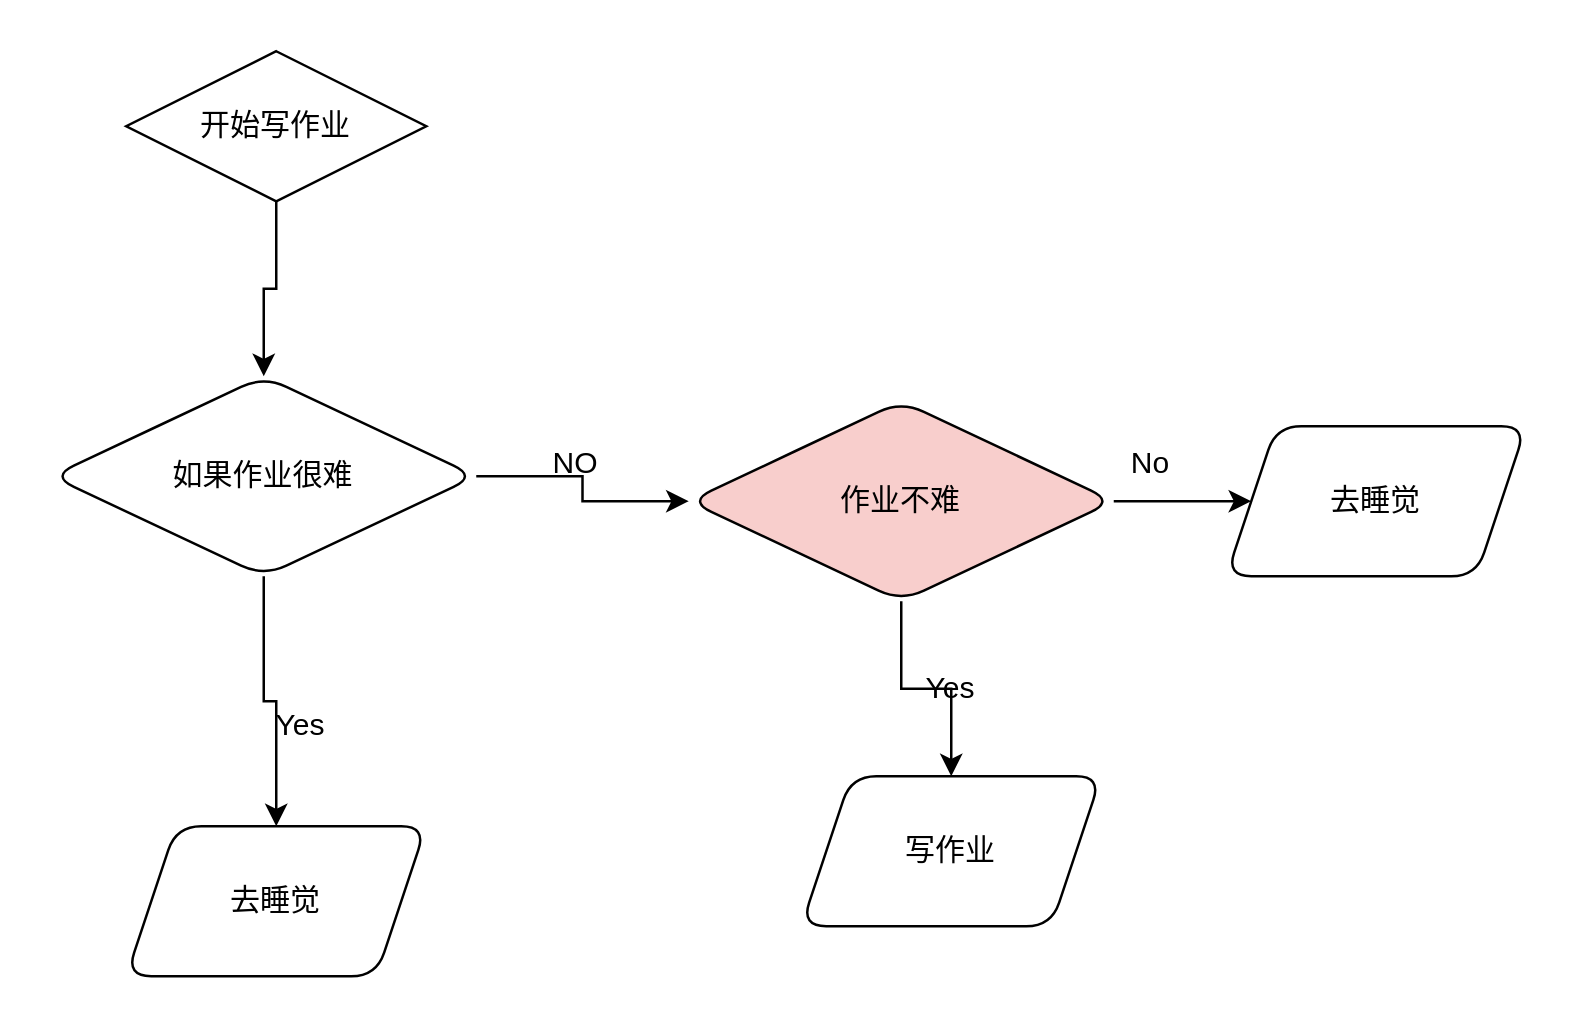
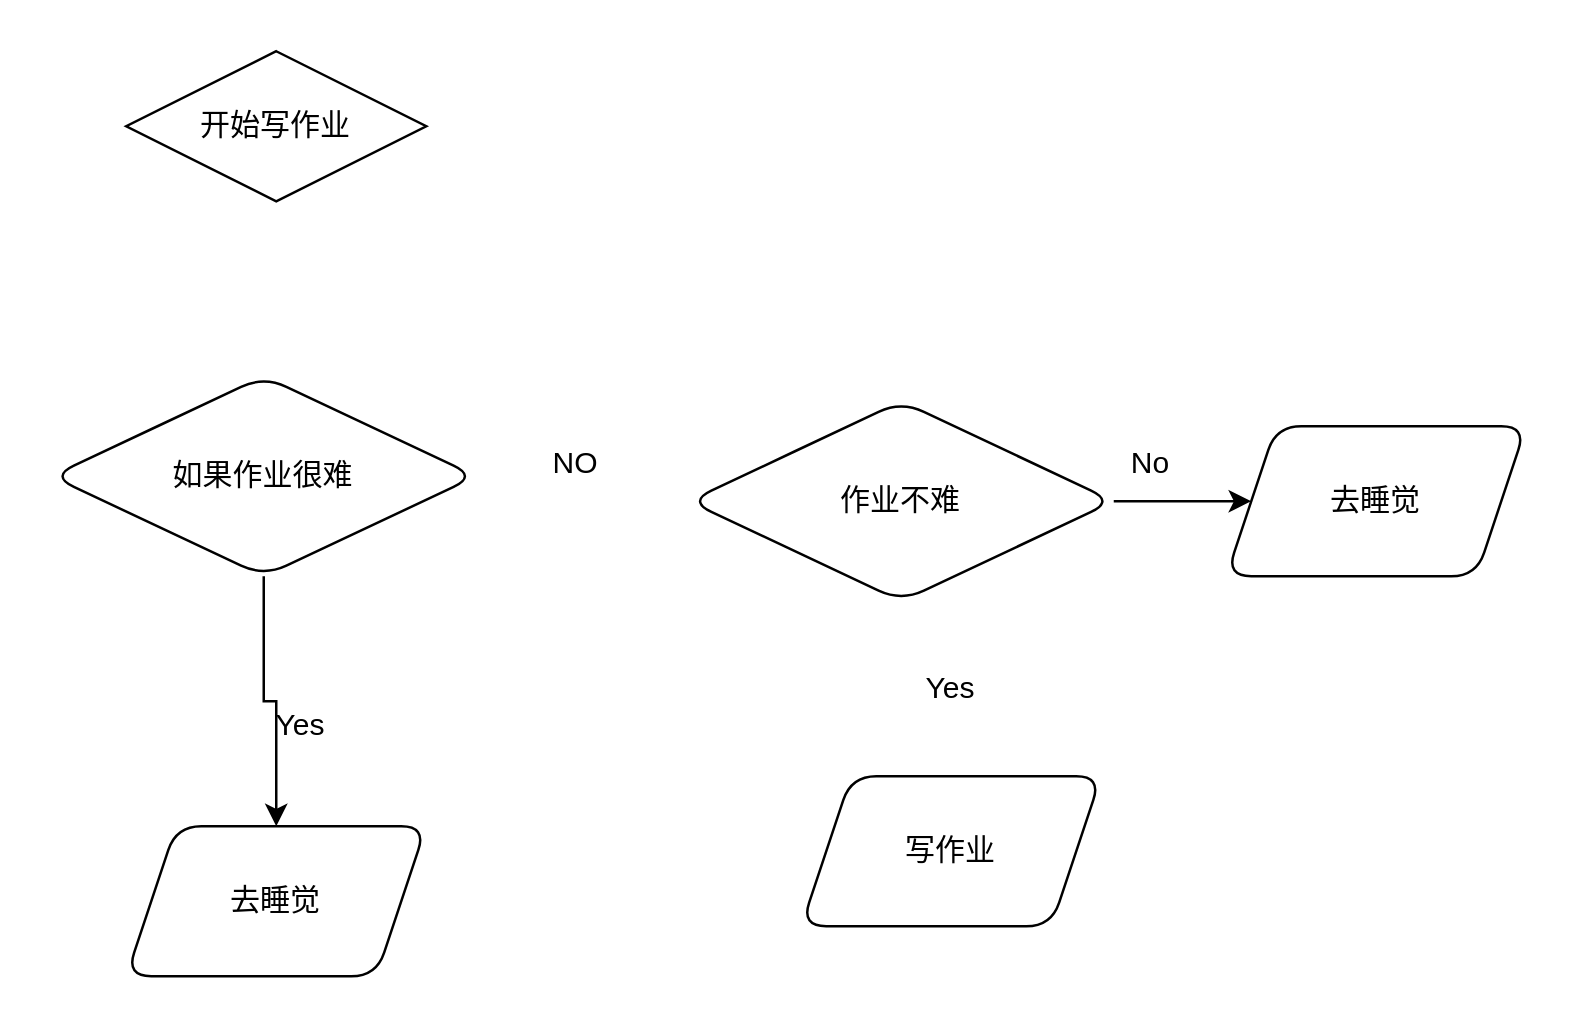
(276, 287) -> none
(583, 480) -> none
(901, 501) -> (901, 501)
(918, 689) -> none
